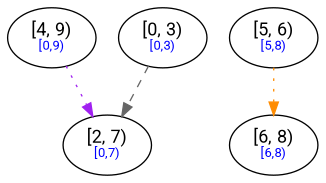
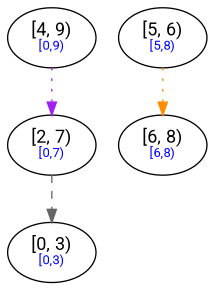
(138, 85) -> (52, 192)
